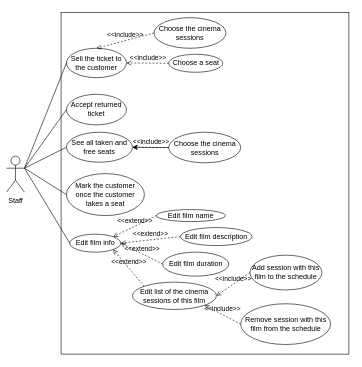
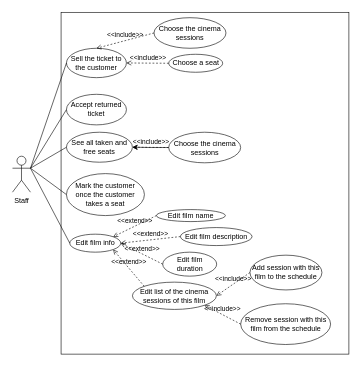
(15, 174) -> (21, 174)
(196, 264) -> (190, 264)
